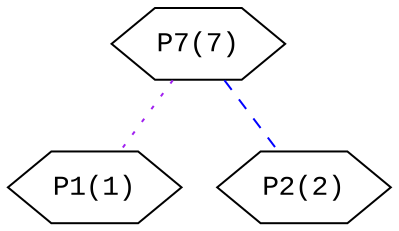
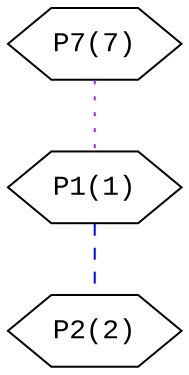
(251, 116) -> (95, 259)
